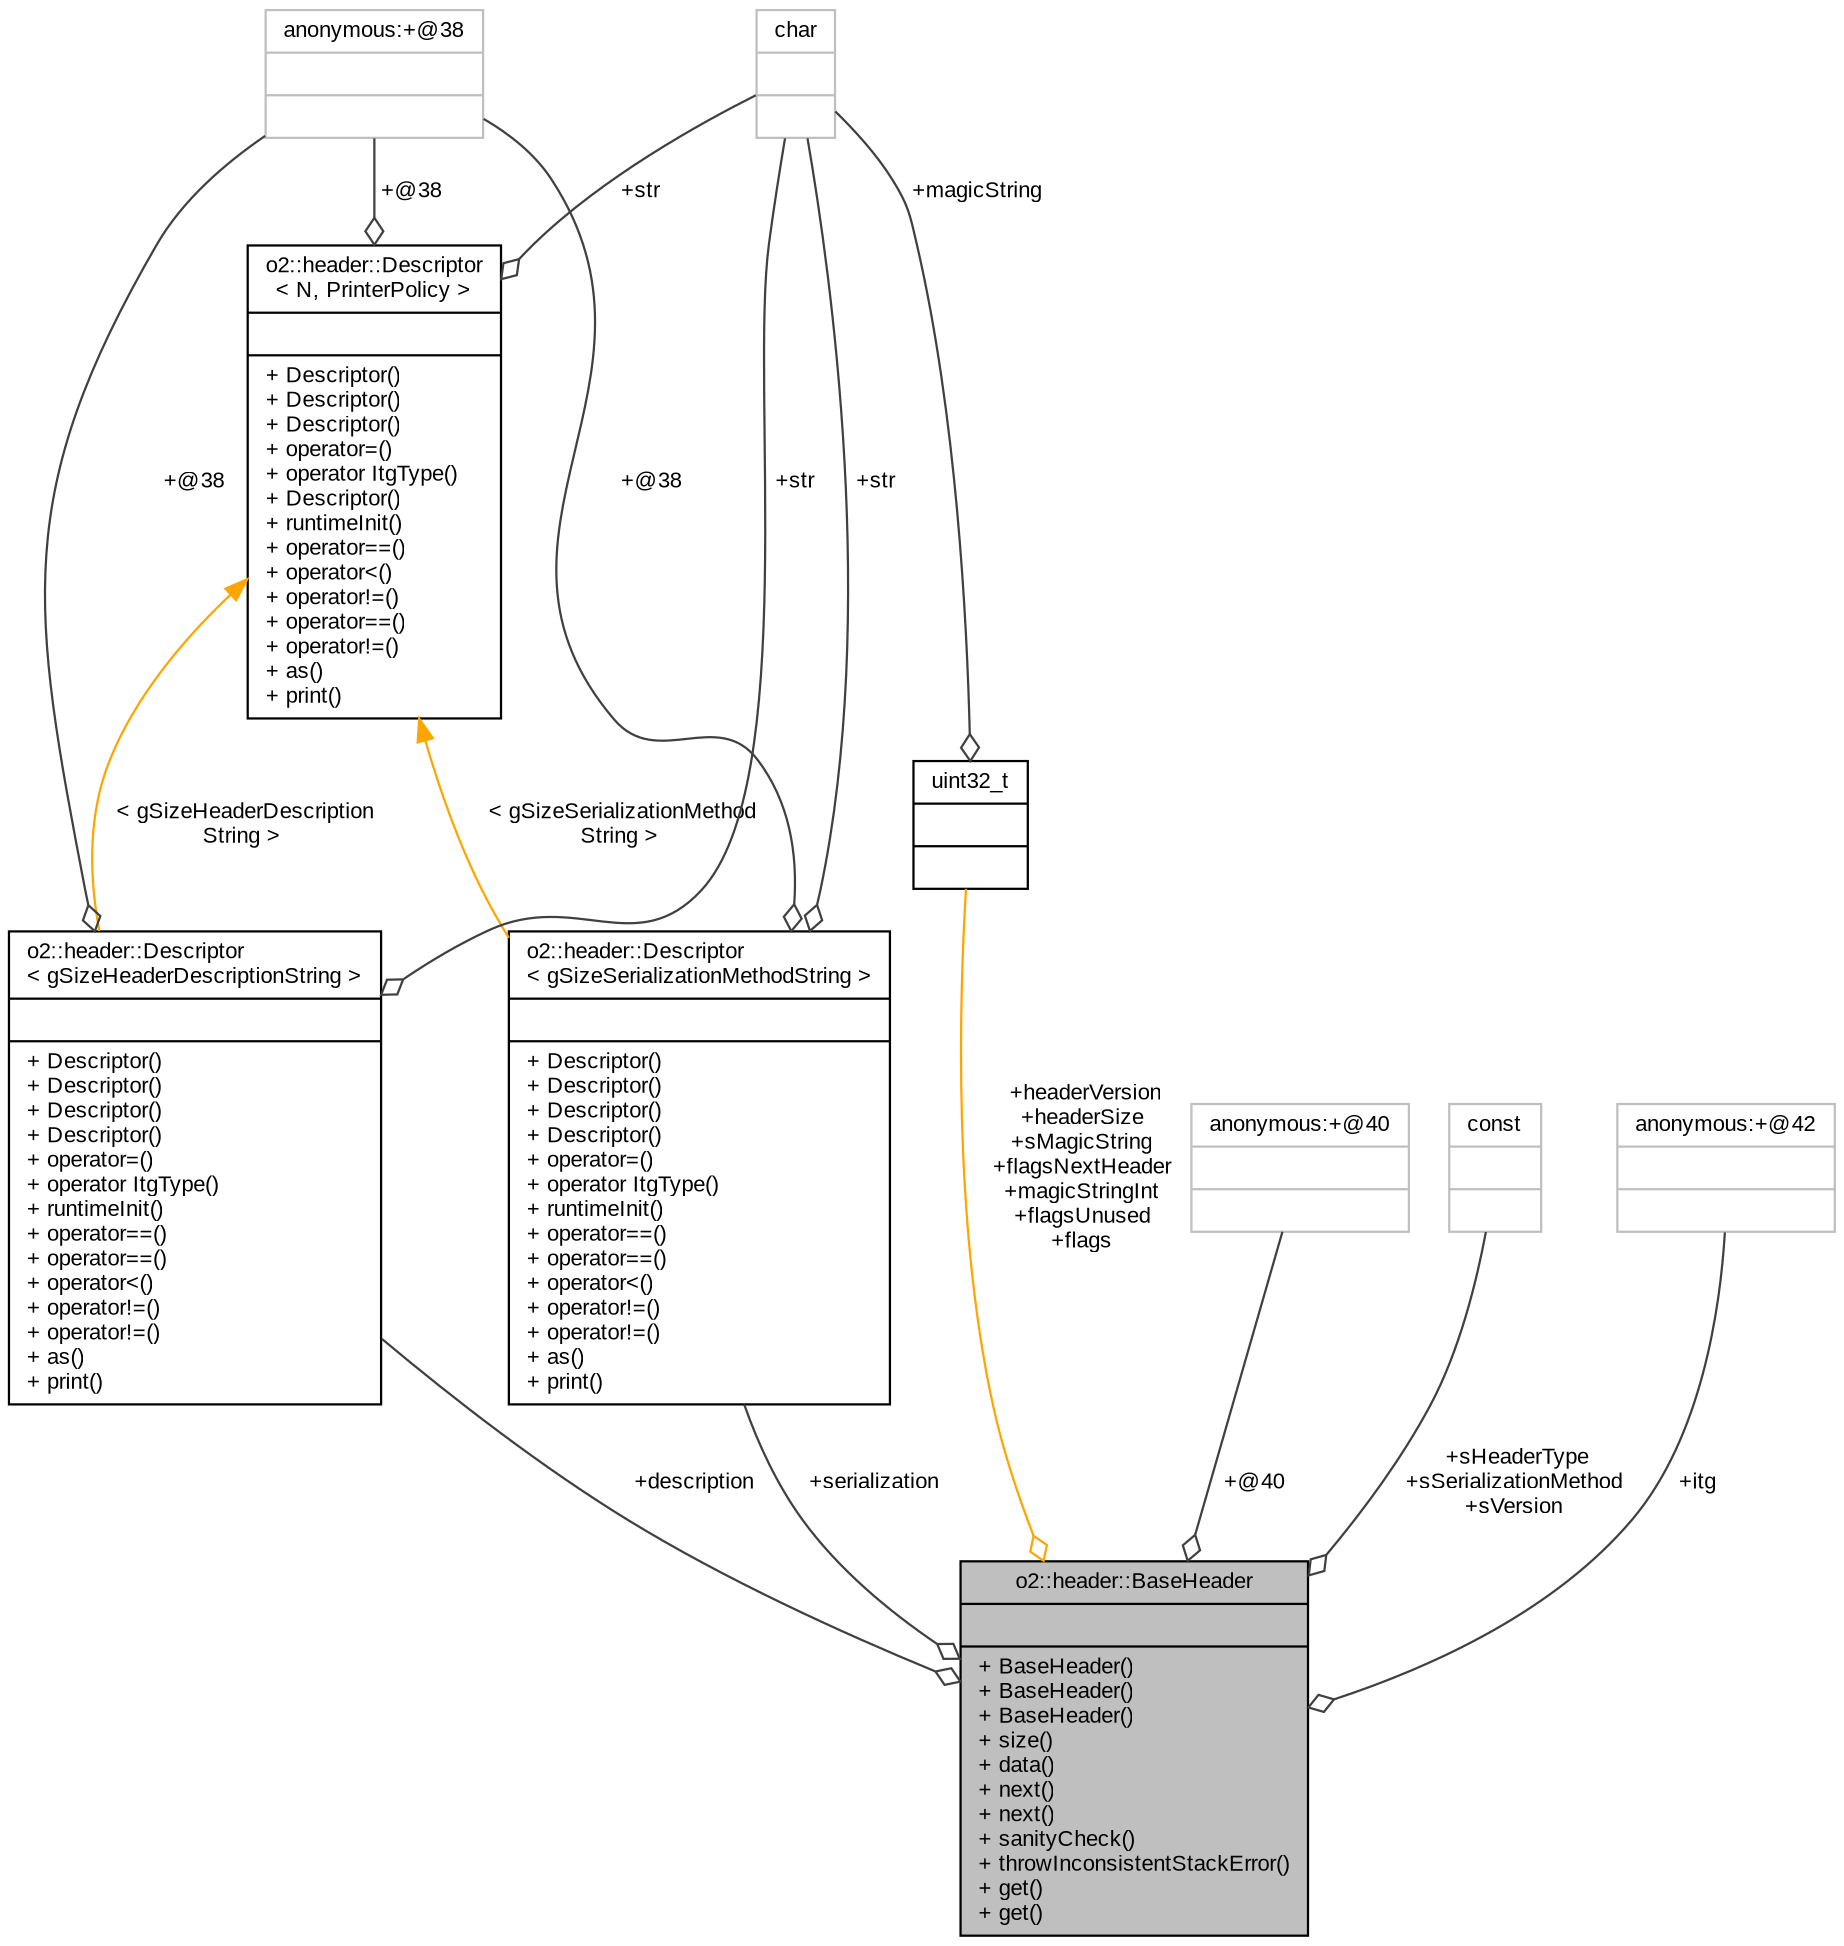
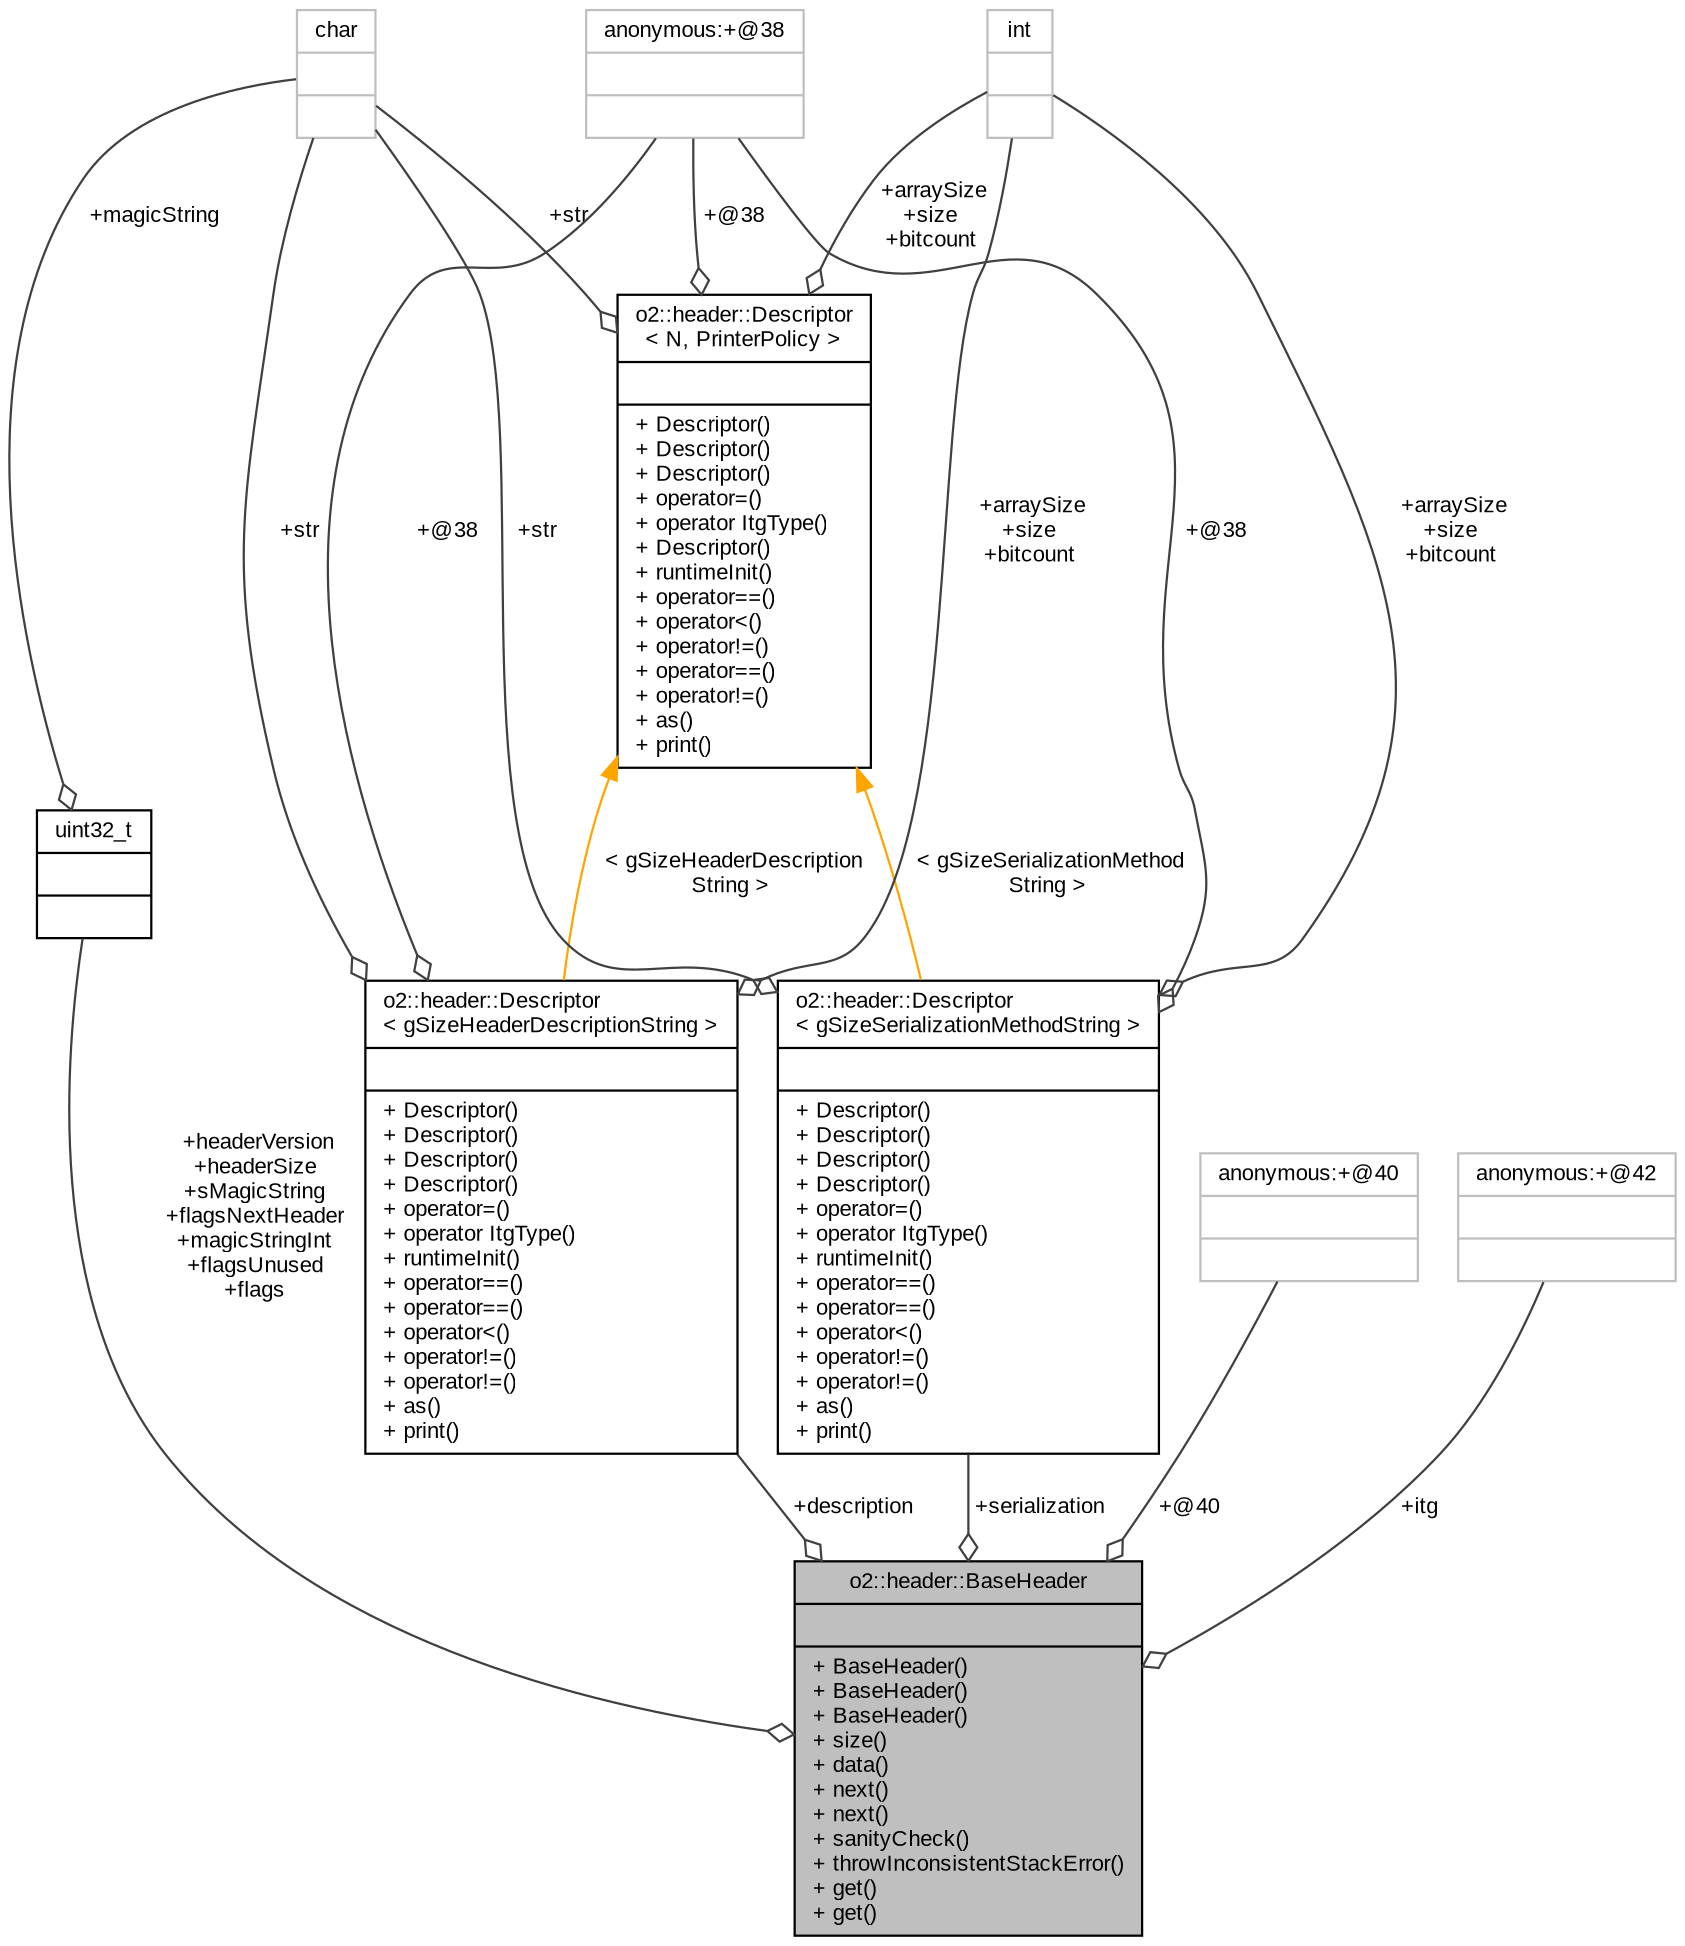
none -> (1020, 74)
(1495, 1168) -> none
(967, 1216) -> (214, 1506)
